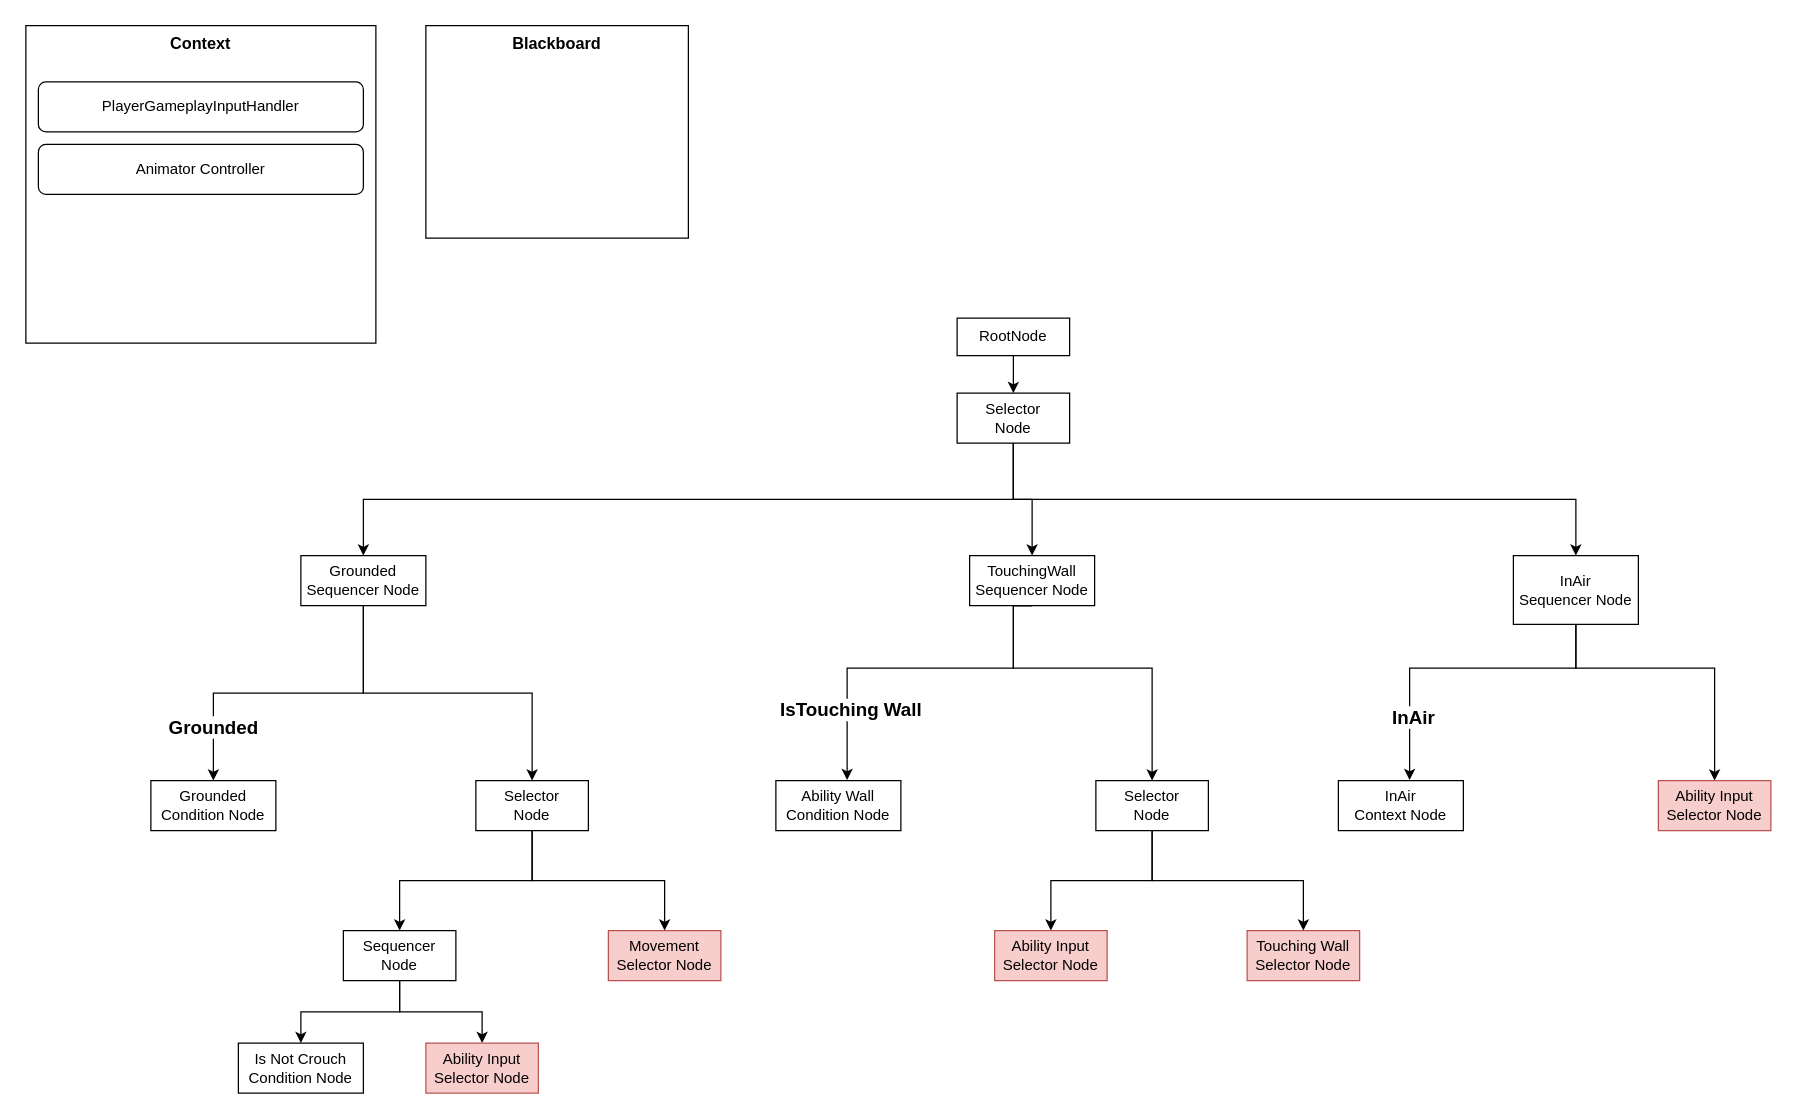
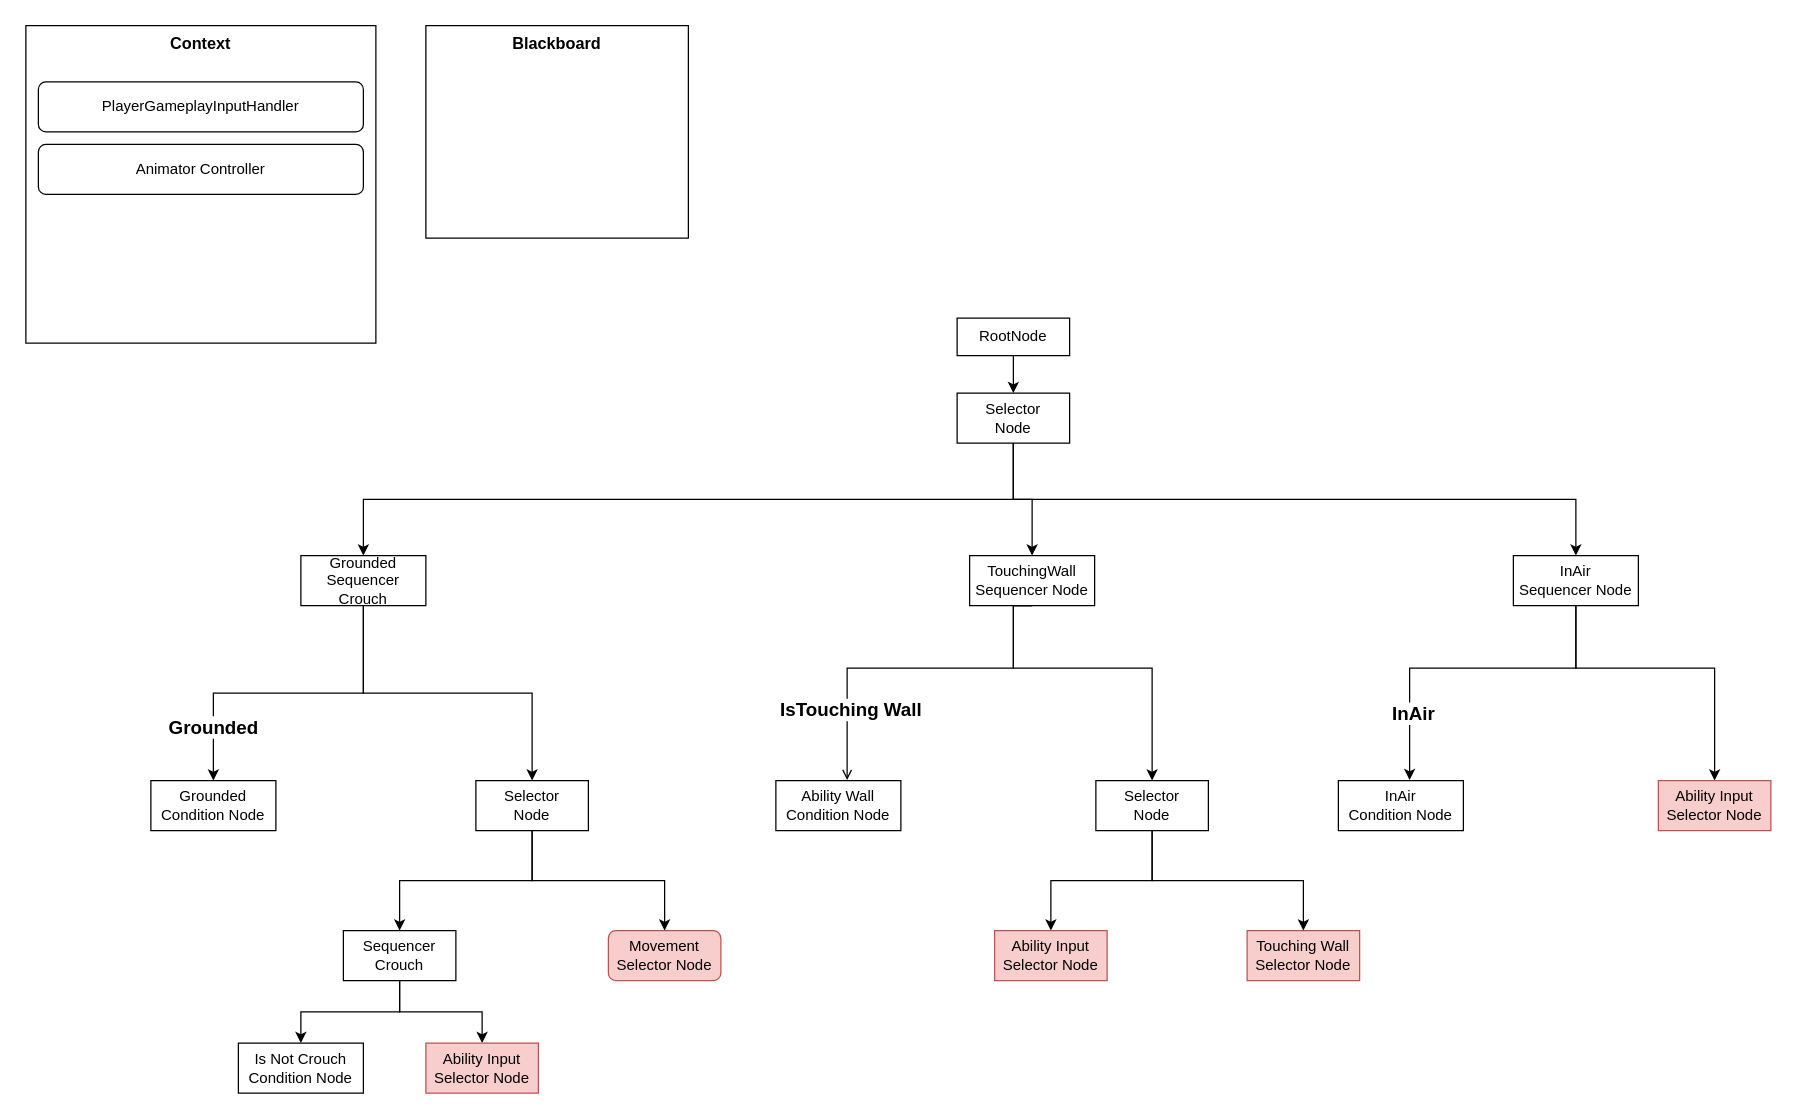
(363, 581) -> (363, 581)
(1576, 590) -> (1576, 581)
(847, 770) -> (847, 771)
(1401, 806) -> (1401, 806)
(399, 956) -> (399, 956)
(664, 956) -> (664, 956)
